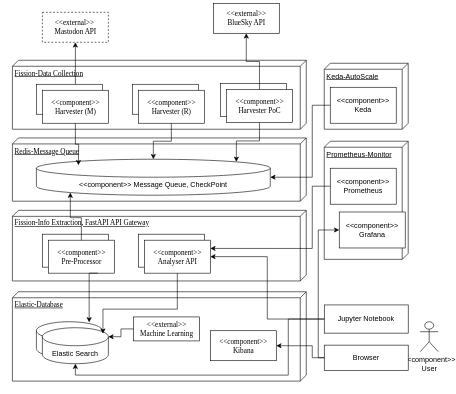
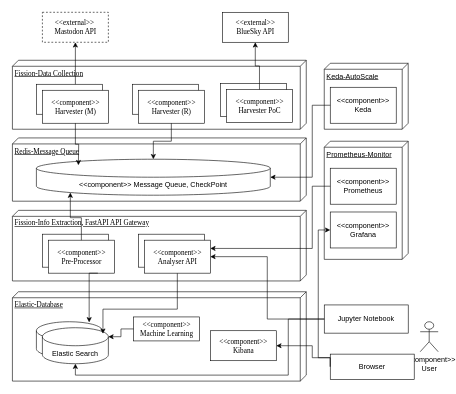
(246, 18) -> (255, 27)
(260, 133) -> none
(372, 230) -> (363, 230)
(167, 329) -> (167, 329)
(366, 358) -> (372, 367)
